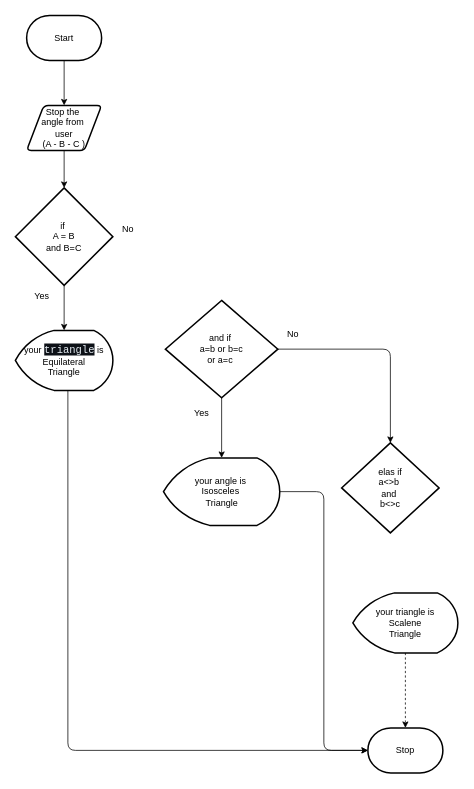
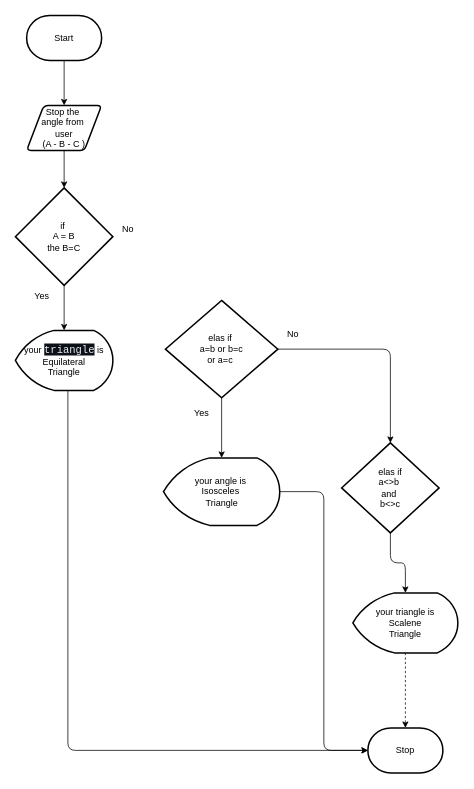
(64, 237) -> (64, 237)
(222, 349) -> (222, 349)
none -> (396, 563)
